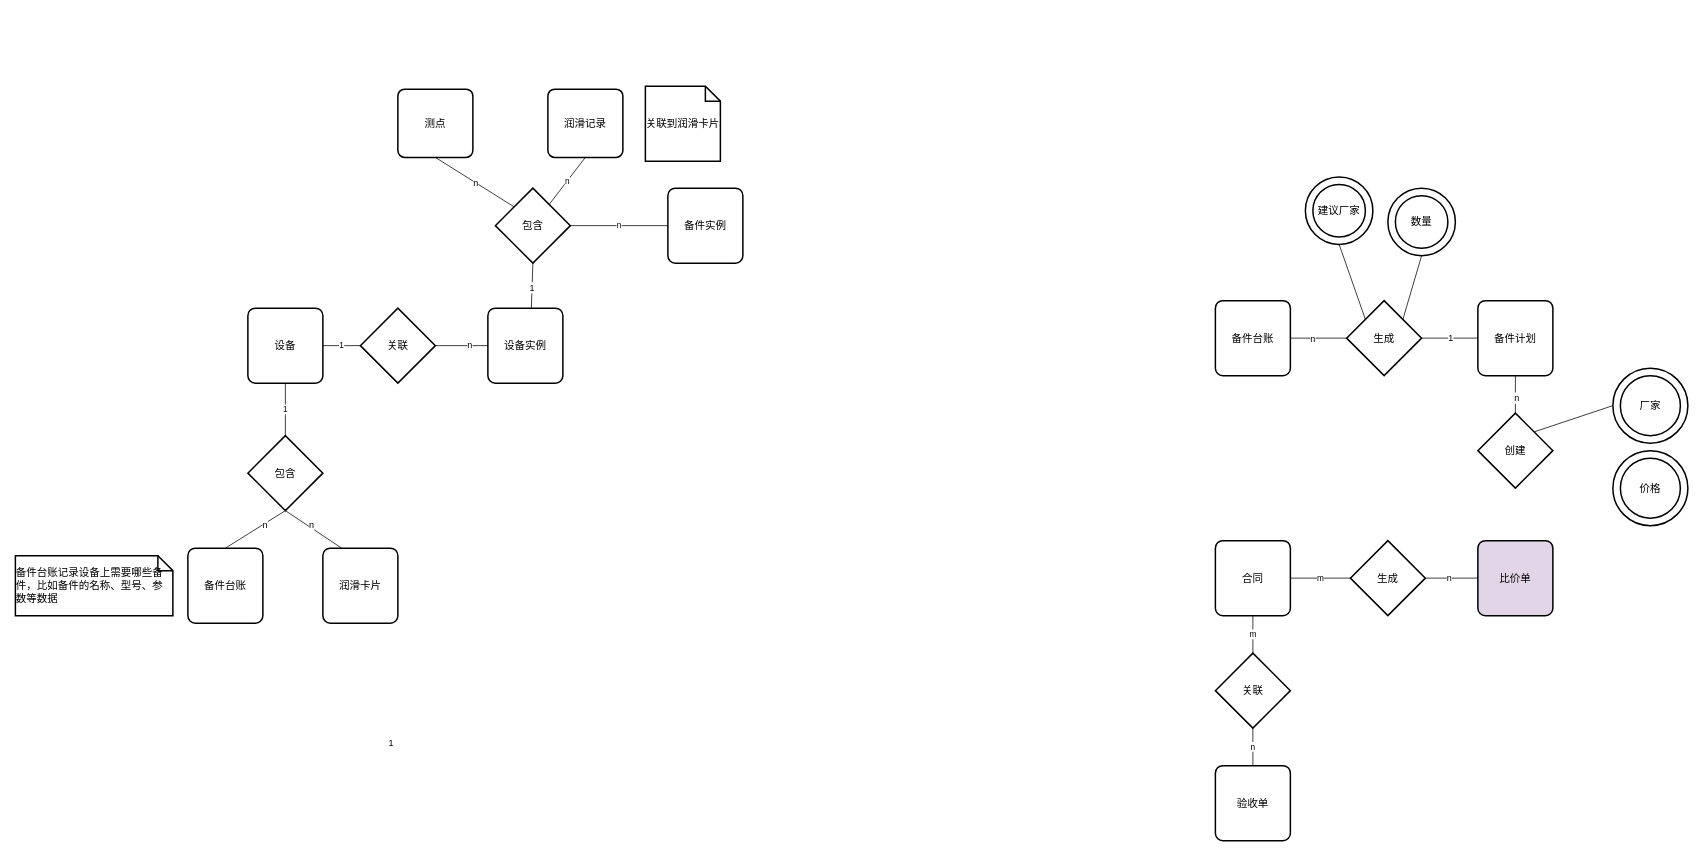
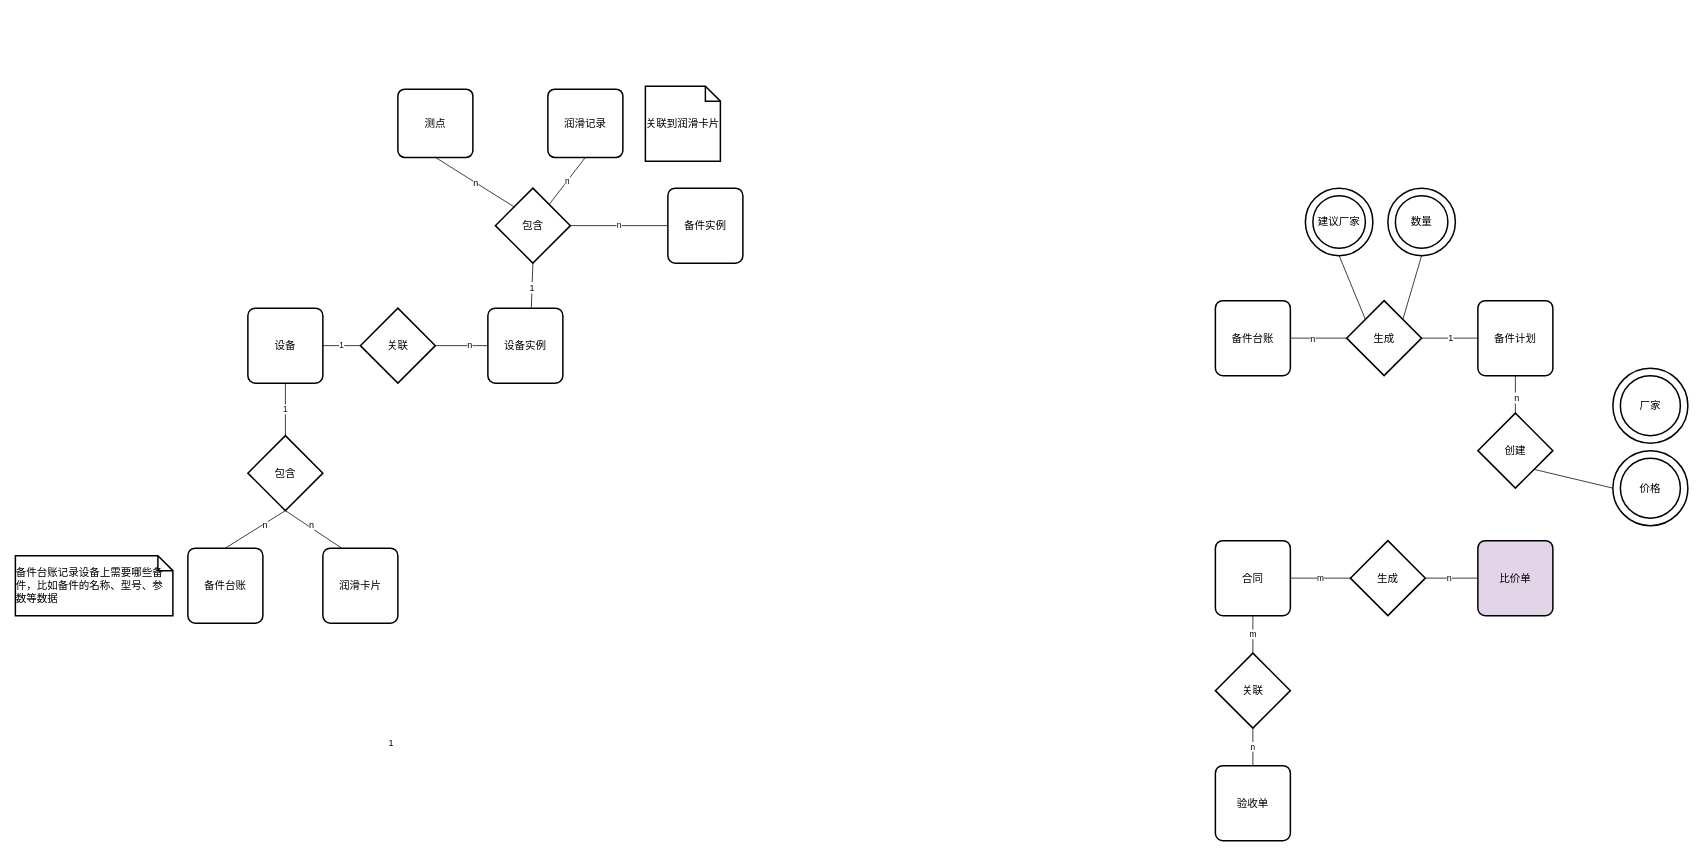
(1339, 210) -> (1339, 222)
(1573, 419) -> none
none -> (1574, 479)
